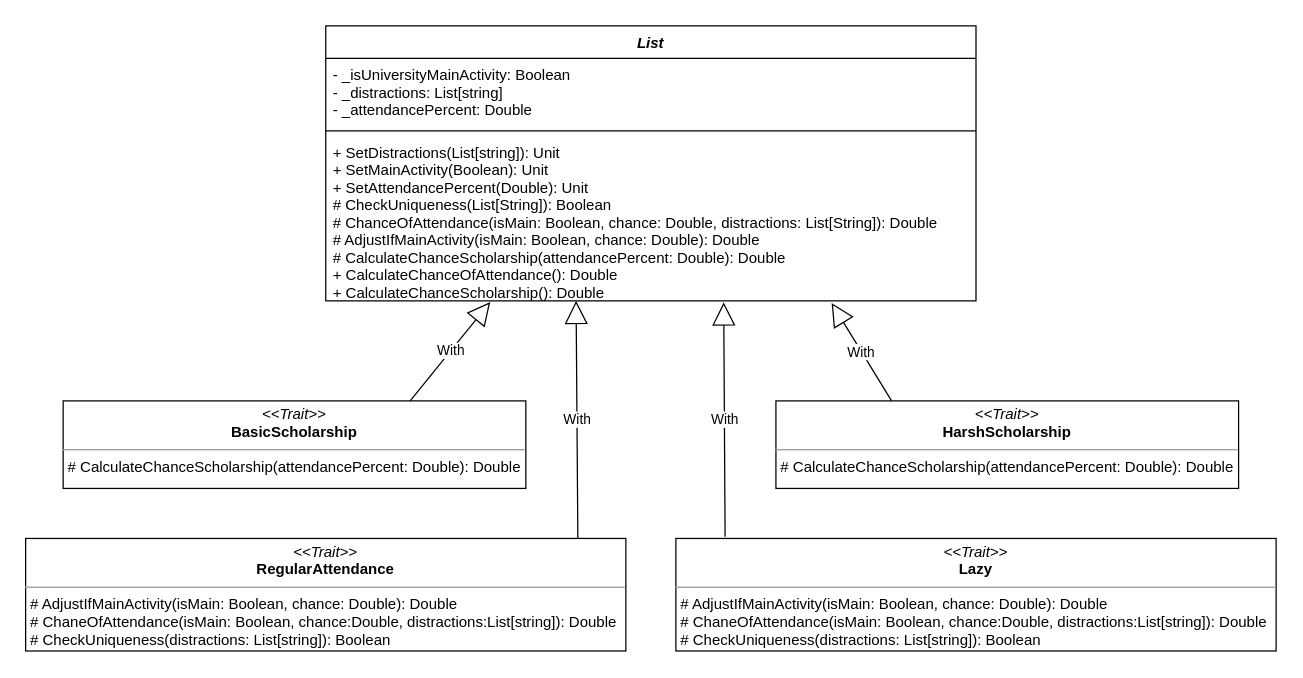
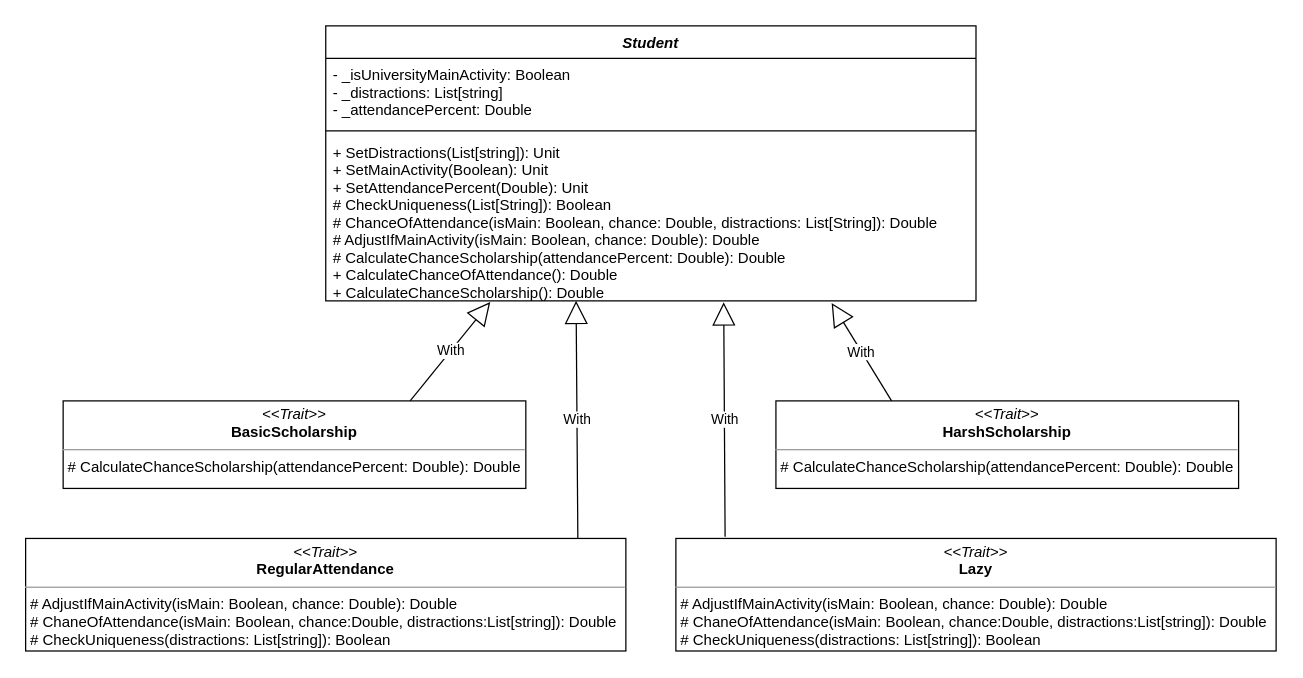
(650, 43) -> (650, 43)
